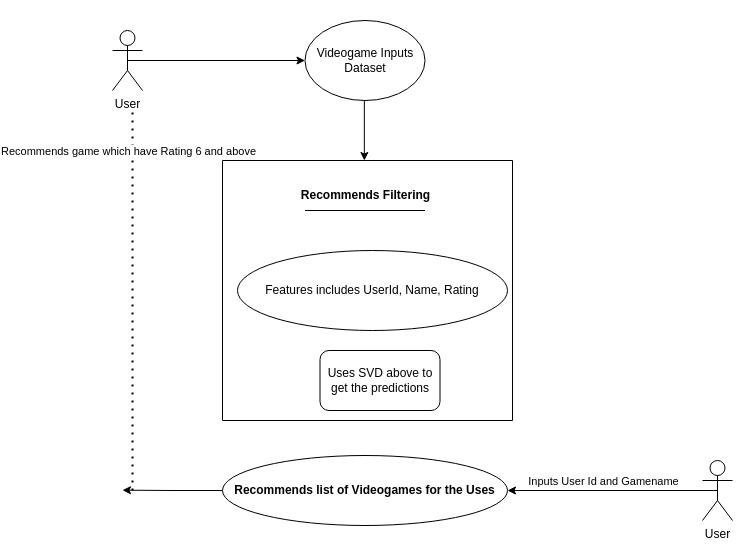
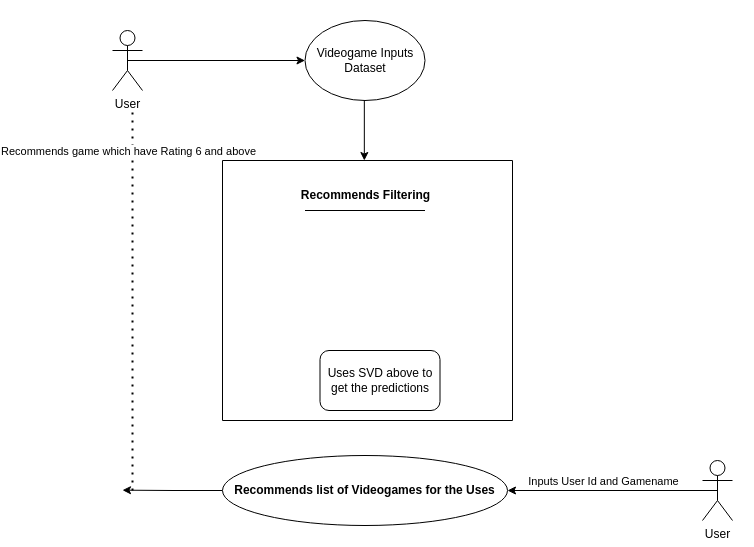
(373, 291) -> none
